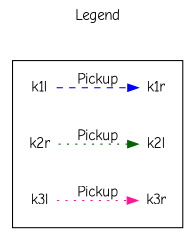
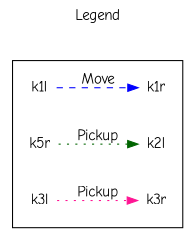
(98, 80) -> (98, 80)
(40, 144) -> (40, 144)
